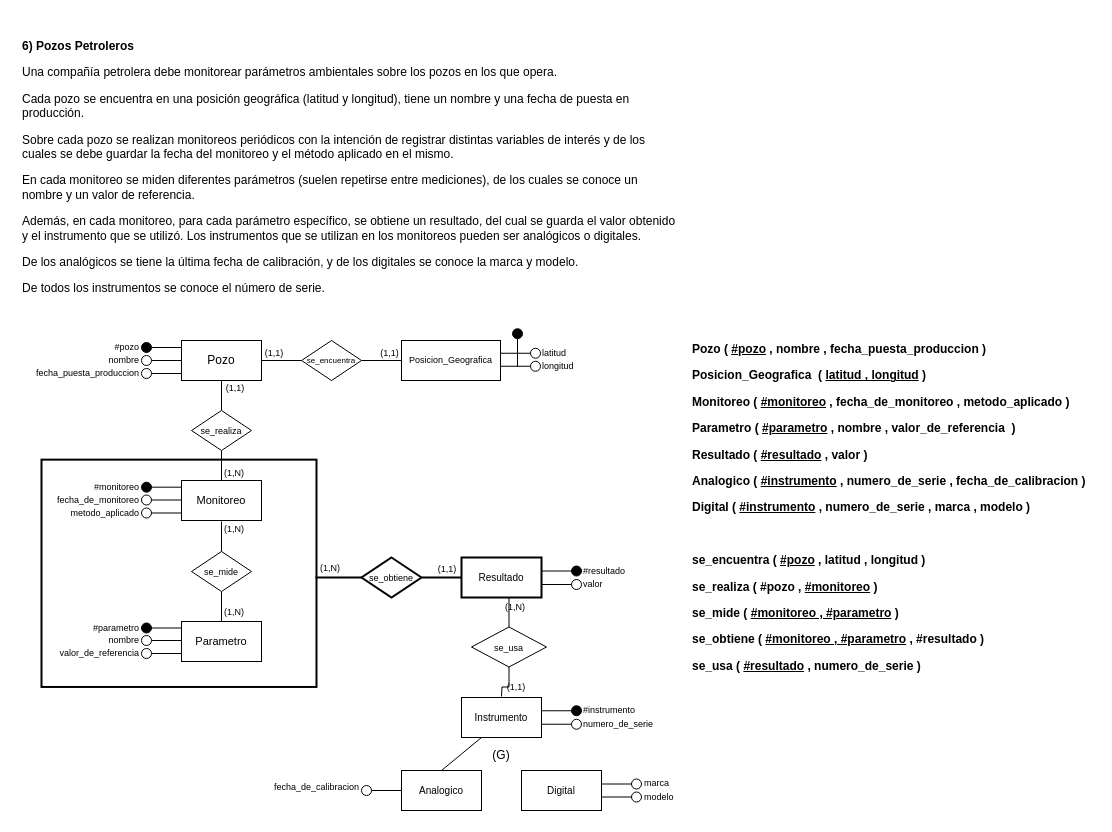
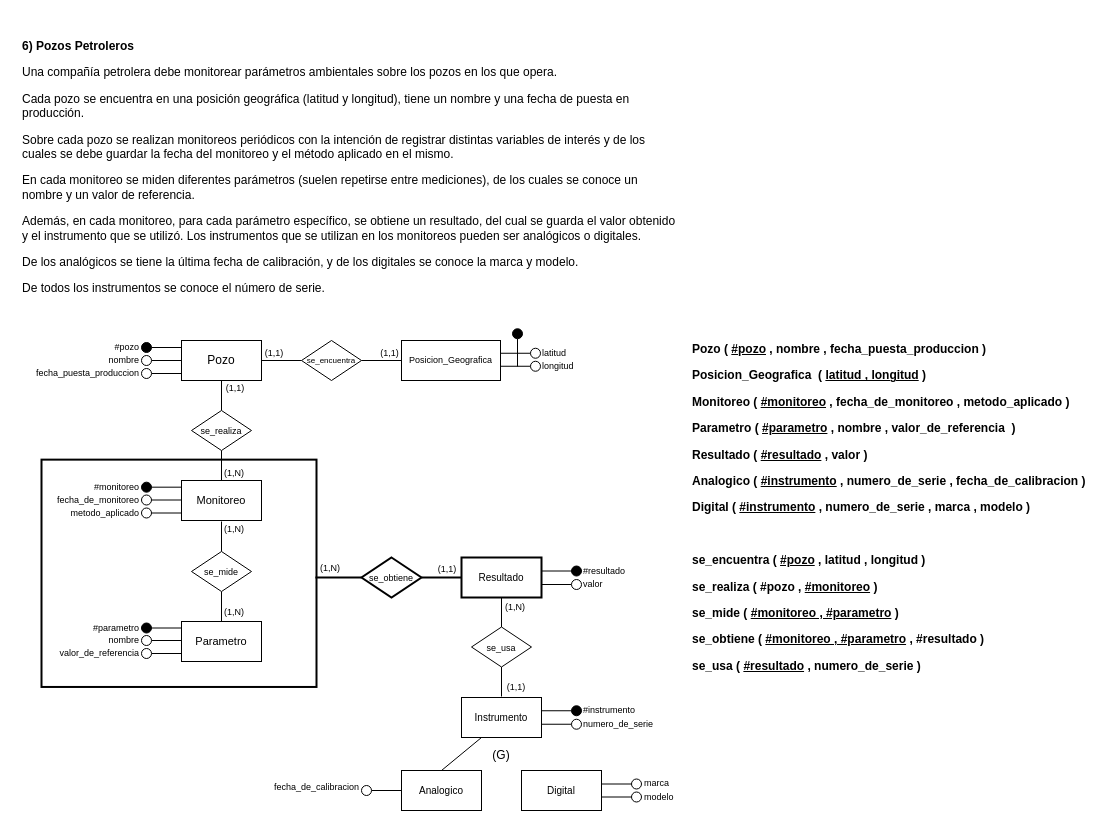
(509, 647) -> (502, 647)
